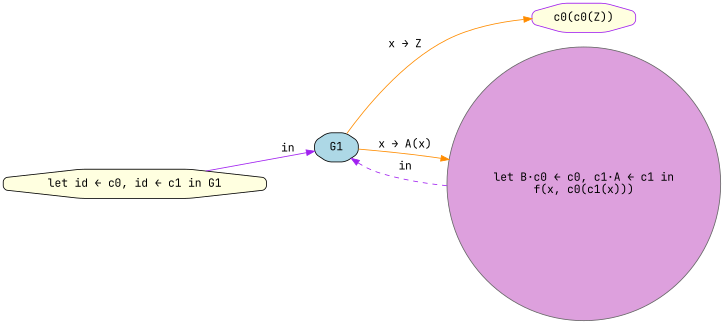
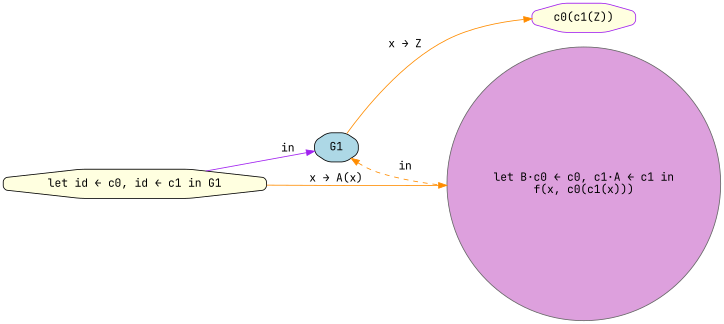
(584, 18) -> (584, 18)
(400, 153) -> (353, 186)
(401, 179) -> (401, 179)
